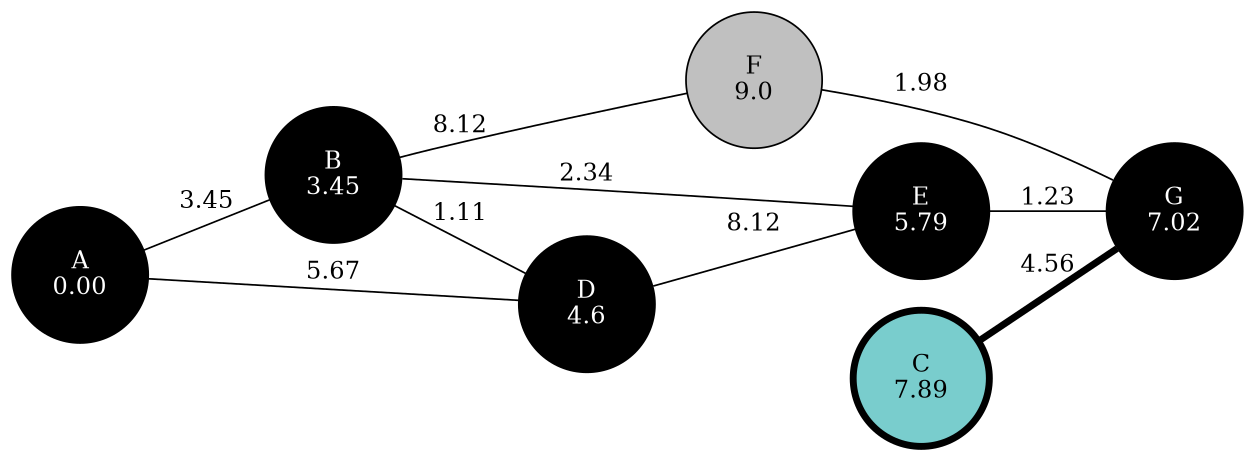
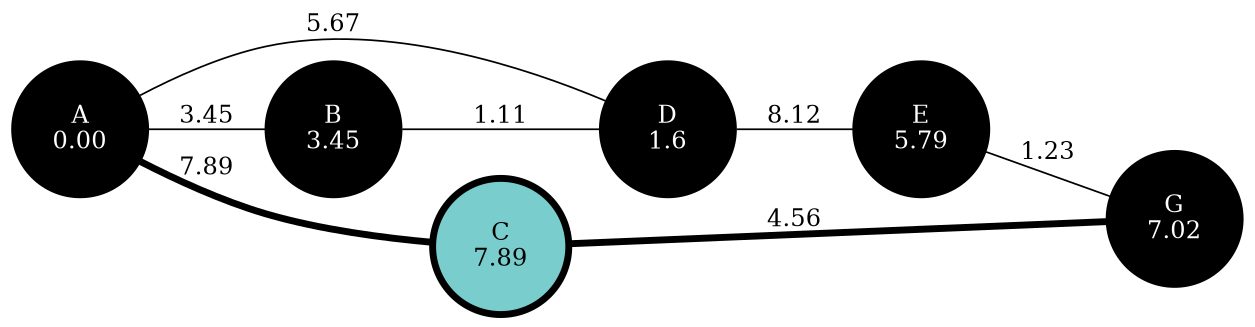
(754, 80) -> none
(628, 192) -> none
none -> (282, 218)
(587, 304) -> (668, 129)
